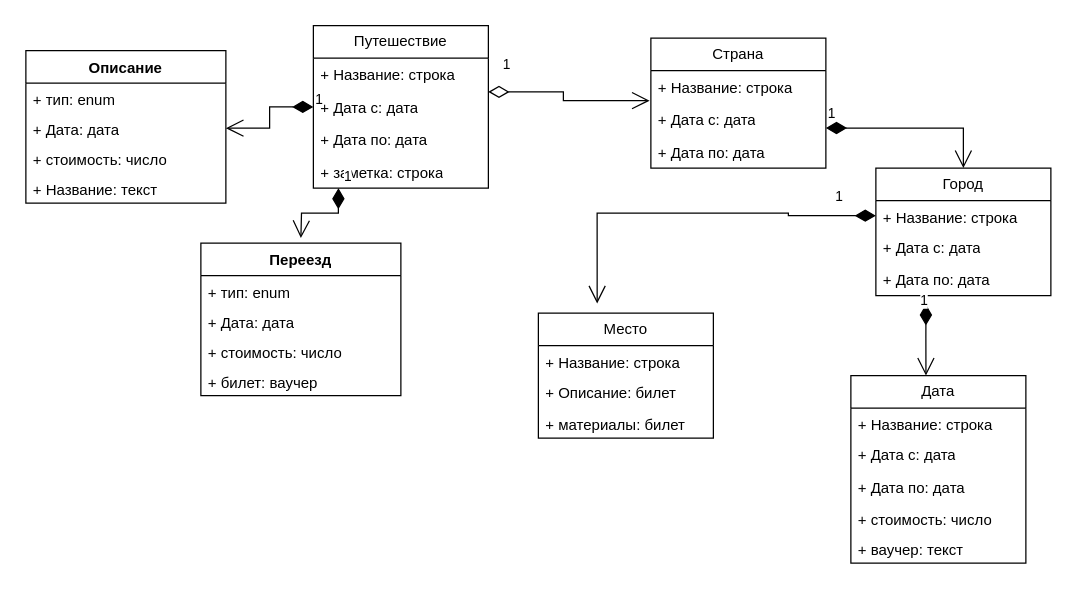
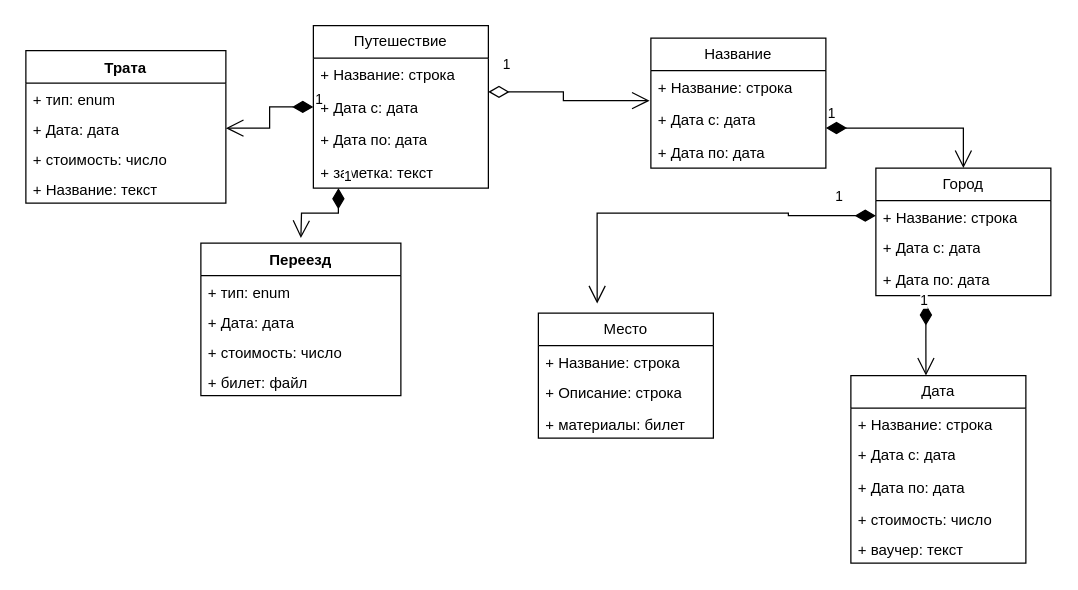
(738, 54) -> (738, 54)
(126, 68) -> (126, 68)
(386, 173) -> (382, 173)
(265, 383) -> (257, 383)
(611, 393) -> (615, 393)
